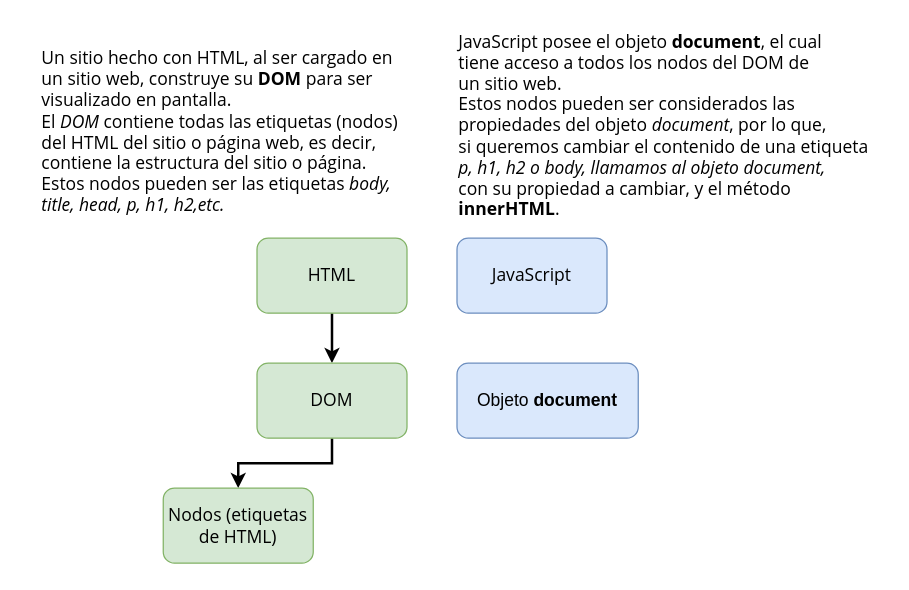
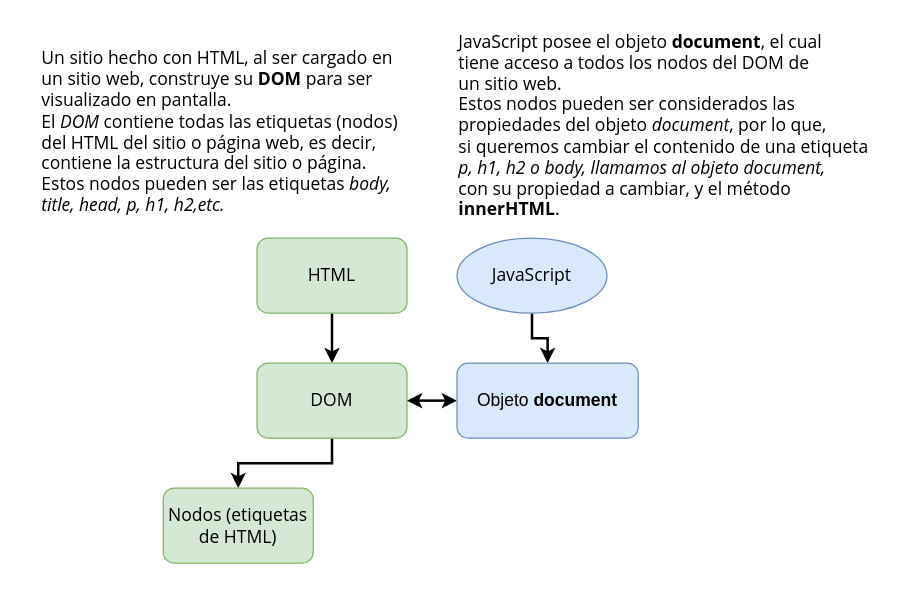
(532, 276) -> (532, 276)
none -> (534, 338)
none -> (432, 401)
